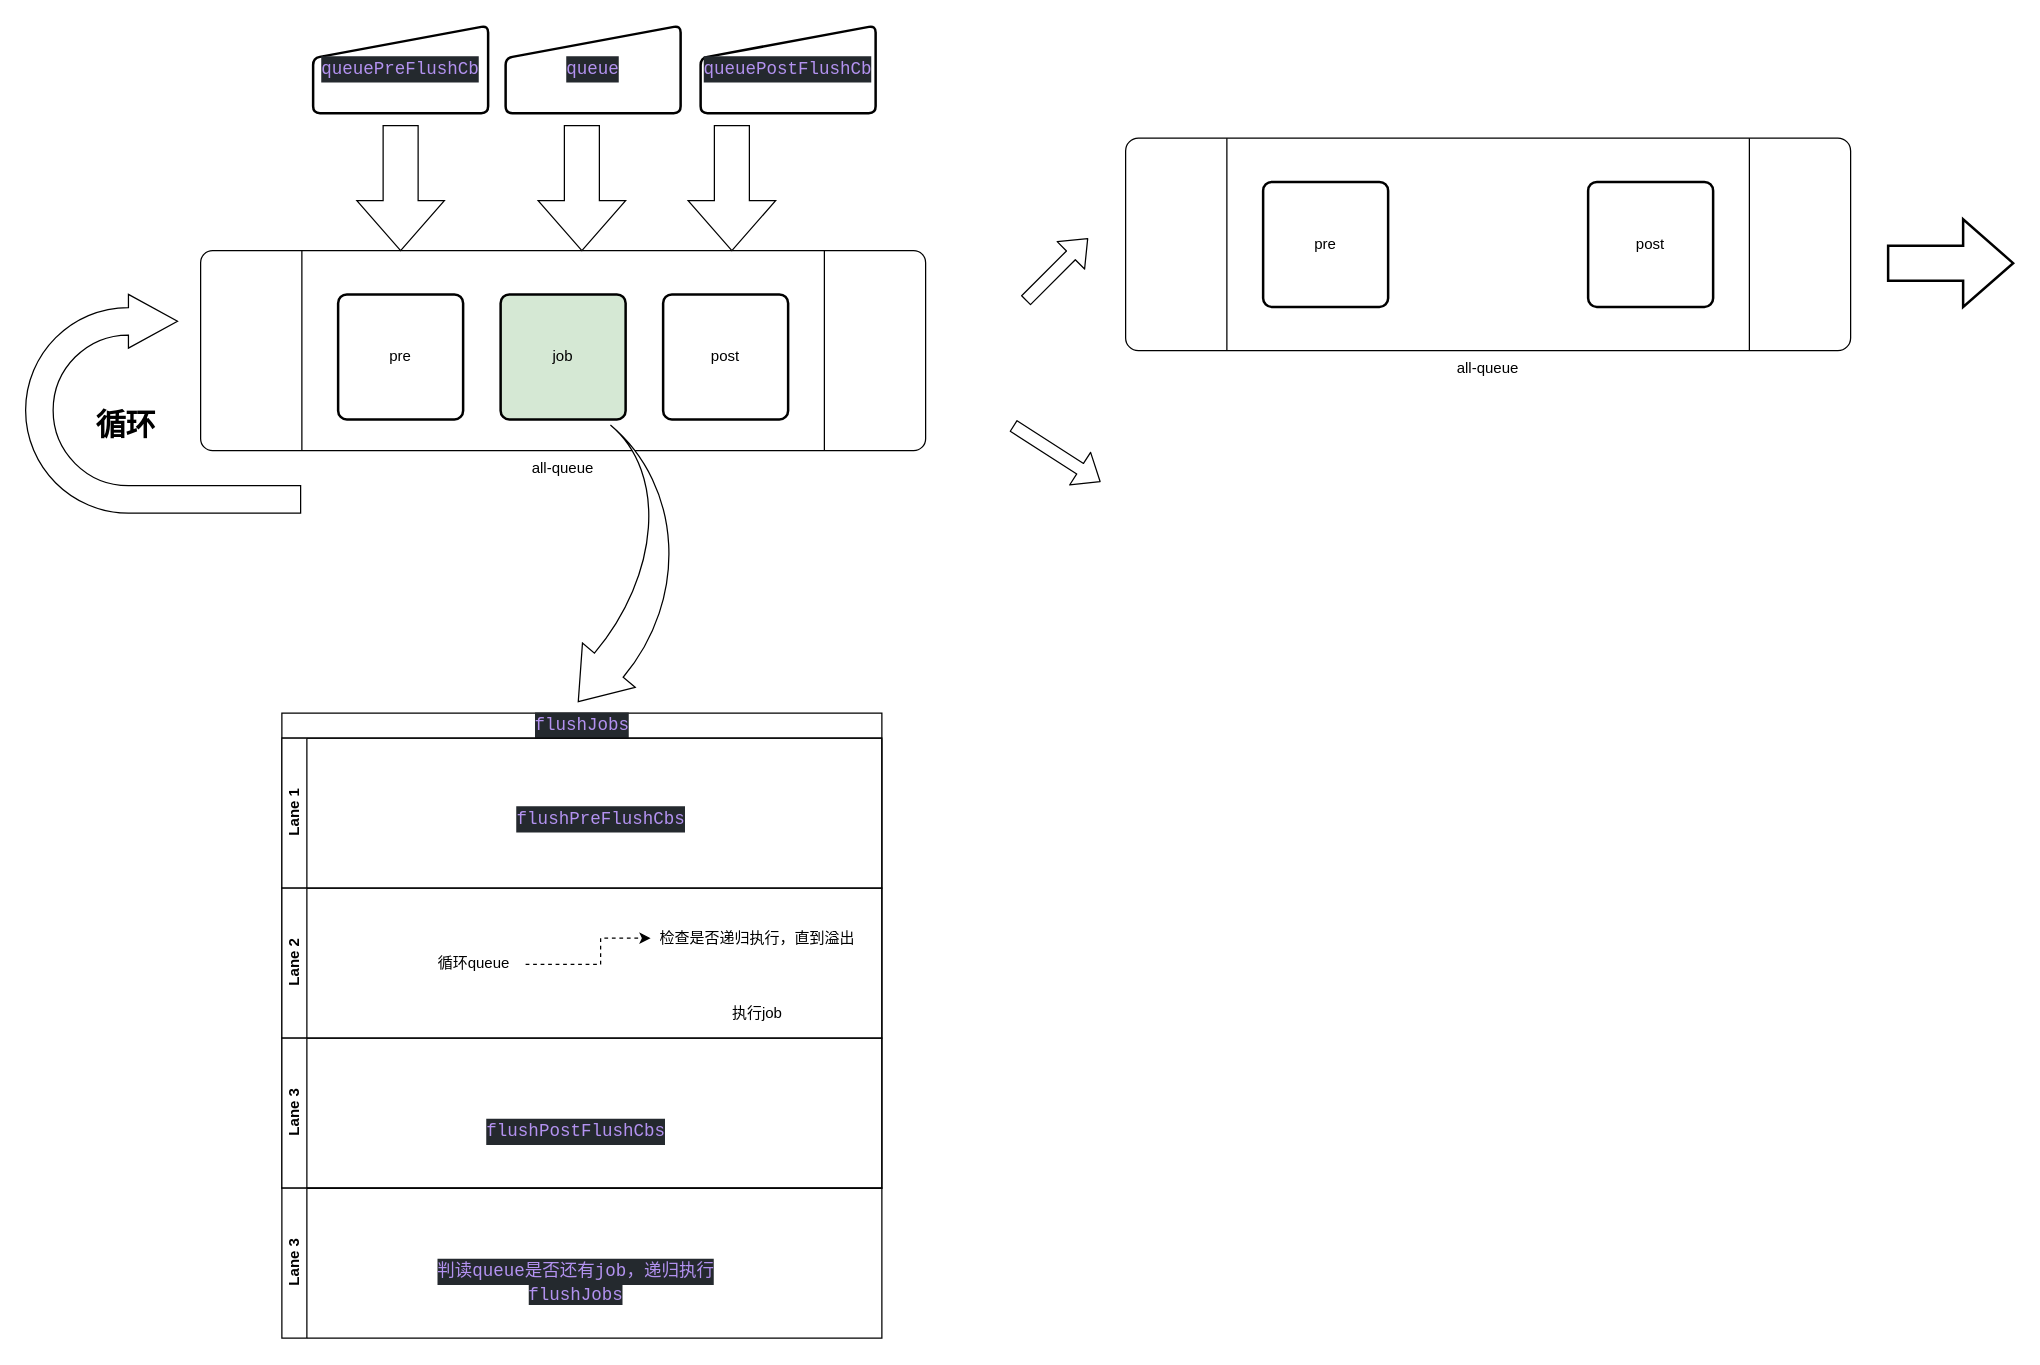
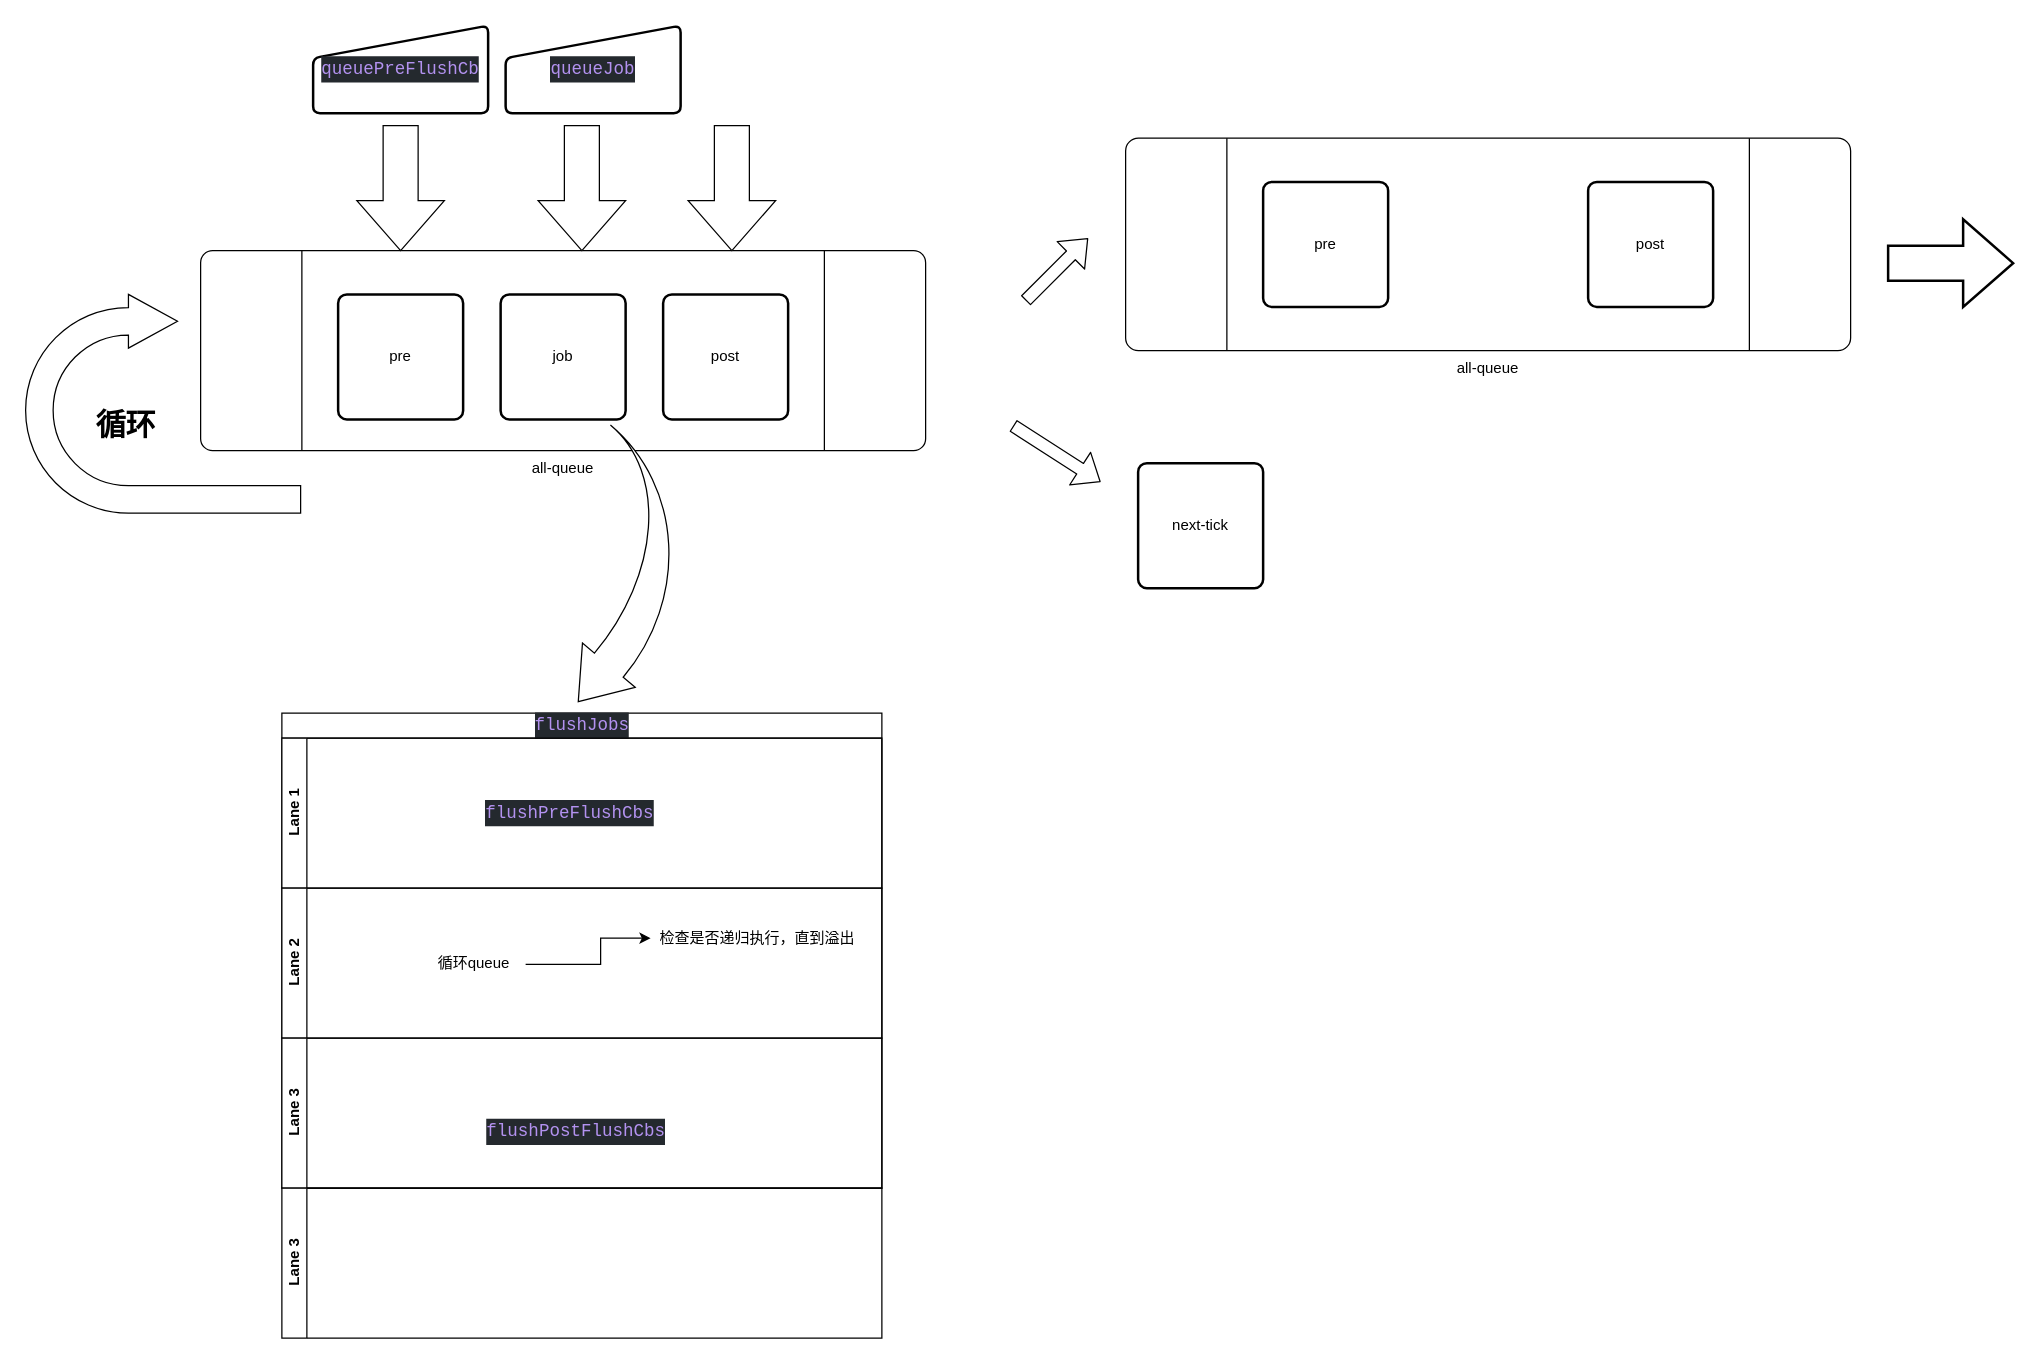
(593, 69) -> (593, 69)
(788, 69) -> none
(563, 357) -> (563, 357)
none -> (1201, 526)
(601, 819) -> (569, 813)
(597, 964) -> (597, 964)
(757, 1013) -> none
(576, 1282) -> none
